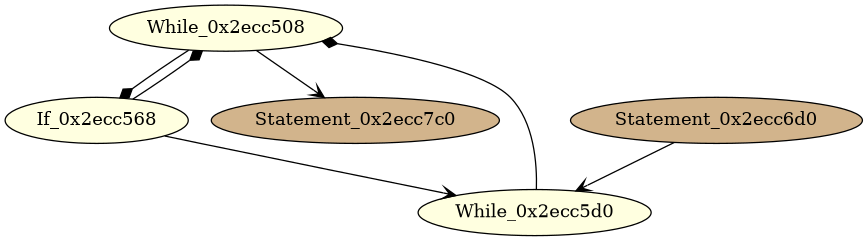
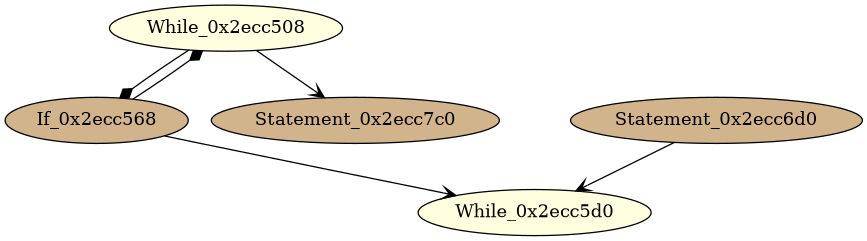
(474, 76) -> none
(97, 120) -> (97, 120)
